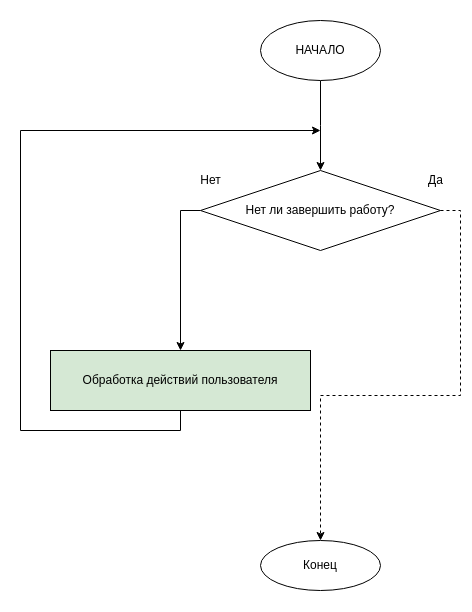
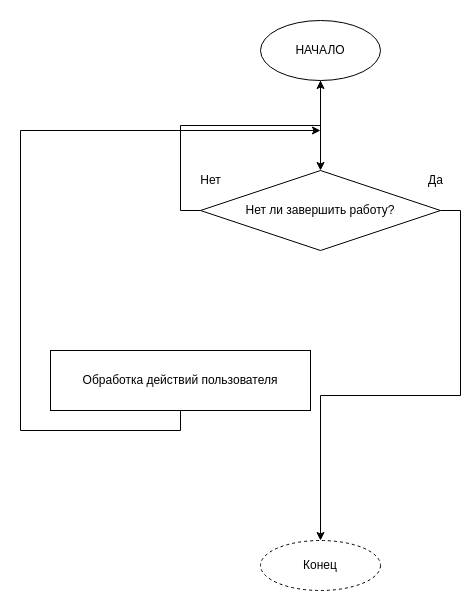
(181, 276) -> (206, 126)
(181, 381) -> (181, 381)
(425, 396) -> (425, 396)
(321, 566) -> (321, 566)
